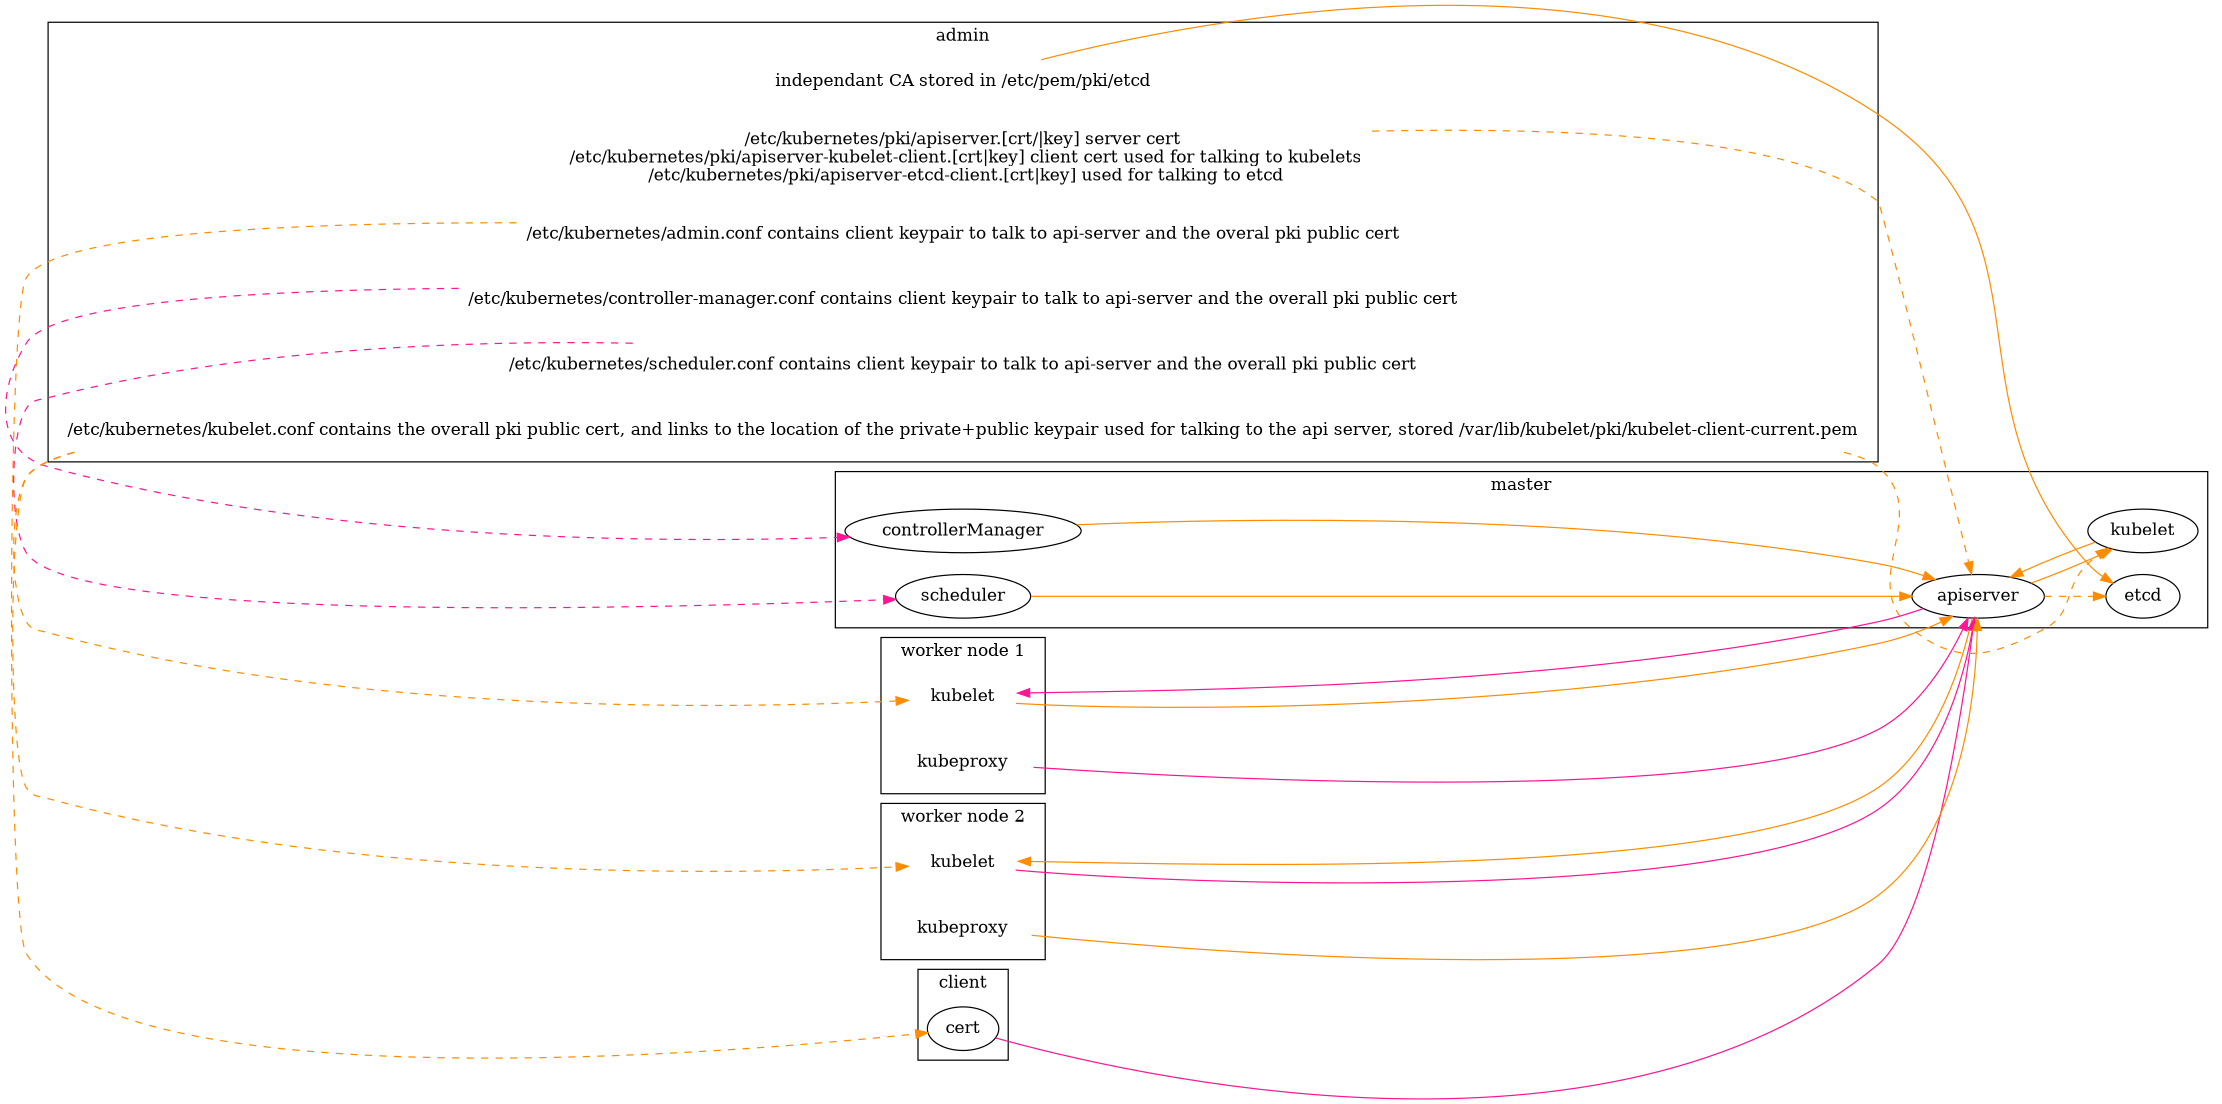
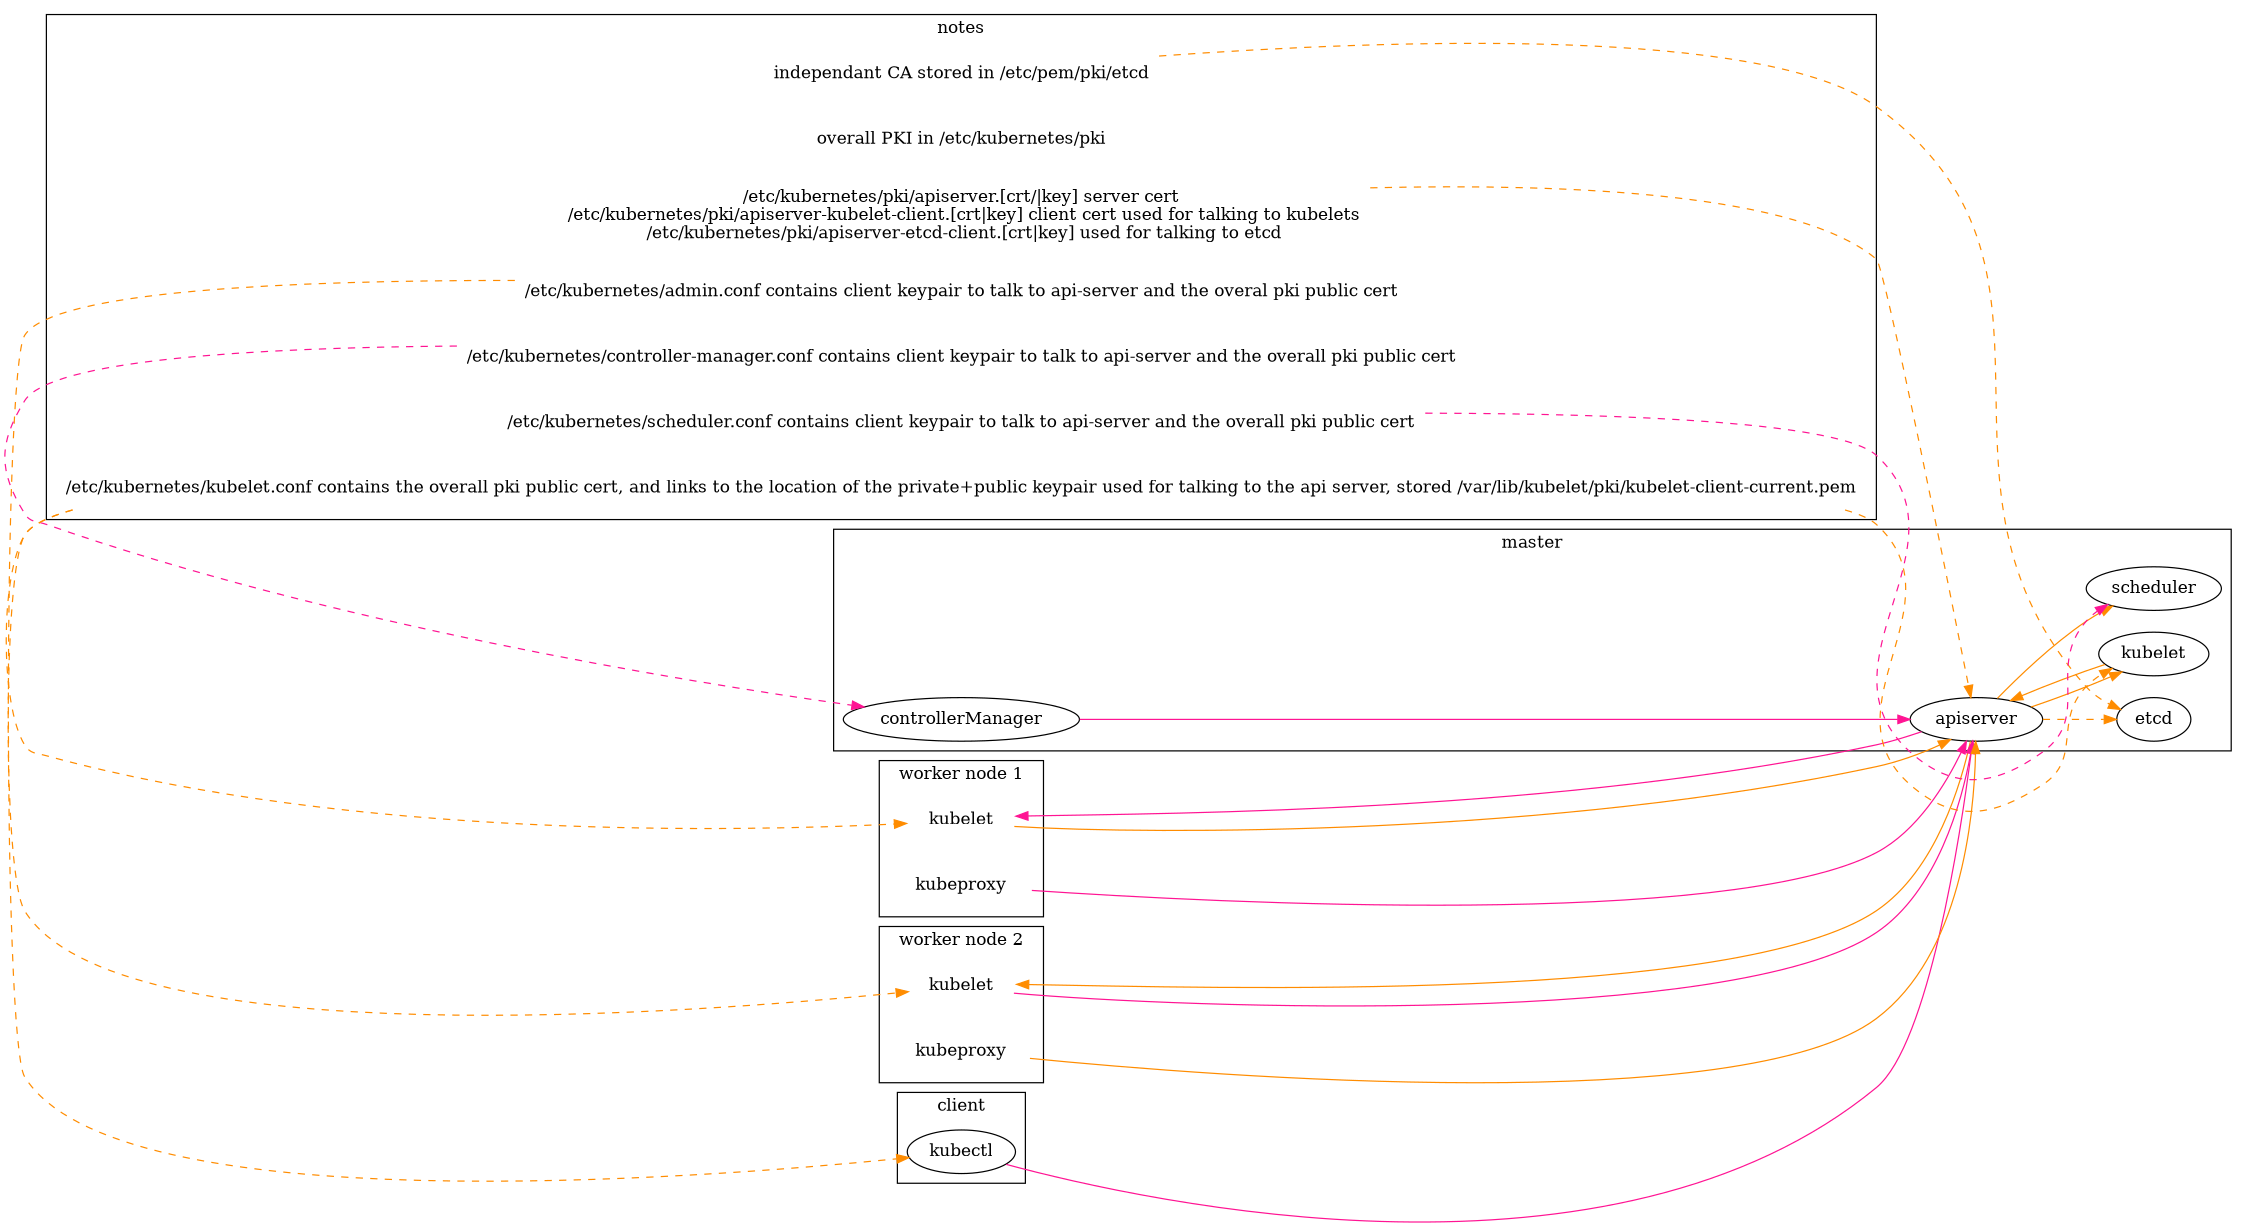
(963, 36) -> (961, 29)
(1728, 47) -> (1850, 94)
none -> (961, 139)
(1502, 525) -> (1489, 719)
(1465, 596) -> (2047, 652)
(963, 1029) -> (961, 1152)
